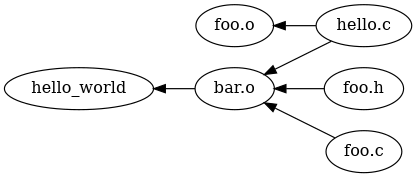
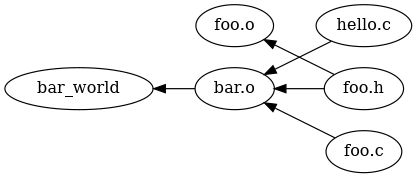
(301, 26) -> (308, 61)
(79, 89) -> (79, 89)
